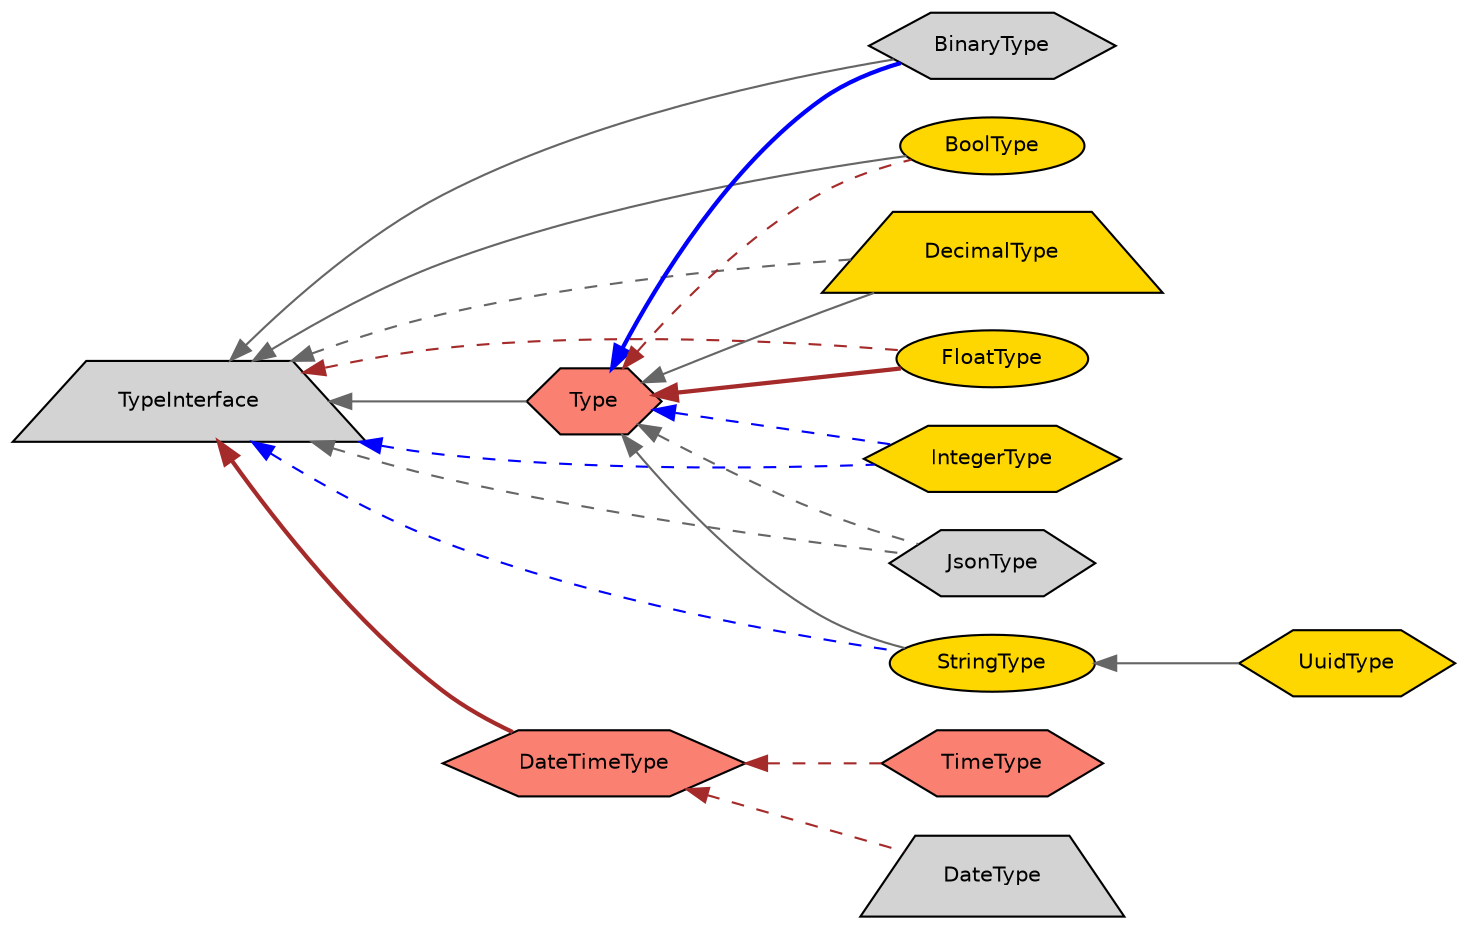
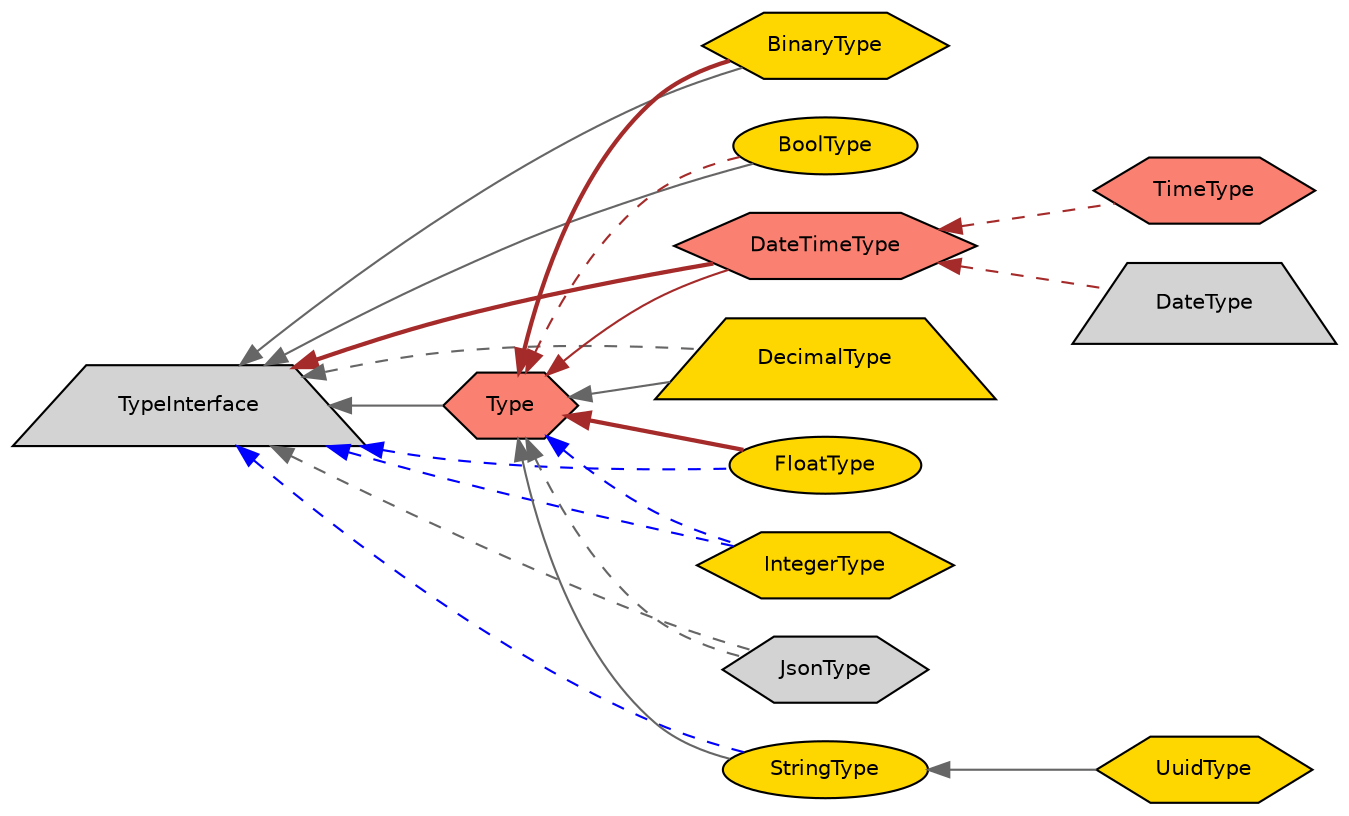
(992, 46) -> (825, 46)
(750, 164) -> (592, 178)
none -> (641, 307)
(612, 339) -> (555, 467)
